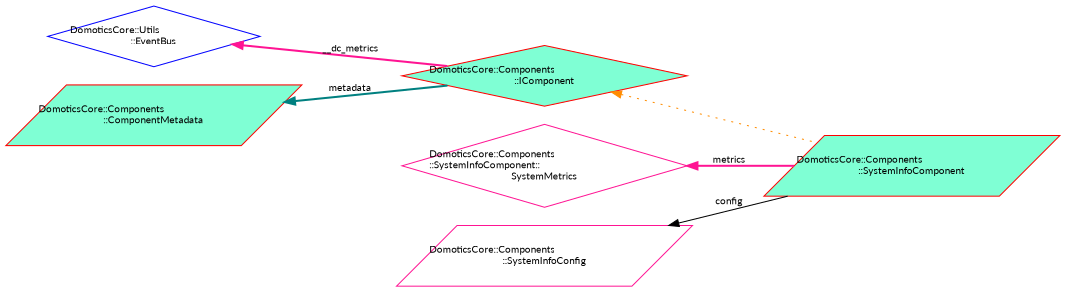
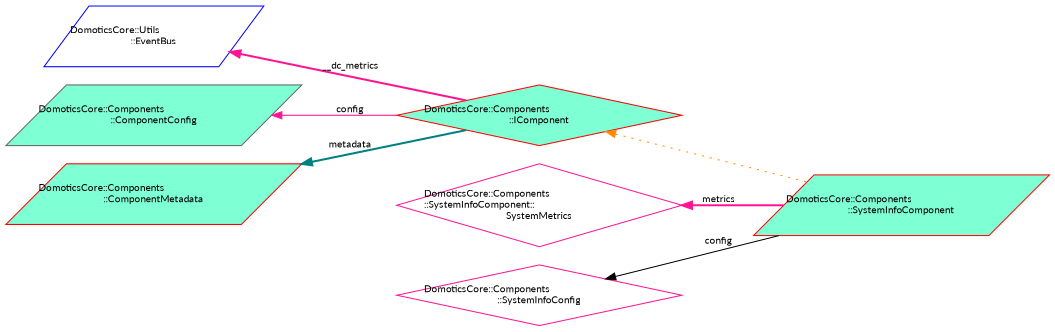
(154, 36) -> (154, 36)
none -> (154, 115)
(545, 256) -> (539, 295)
